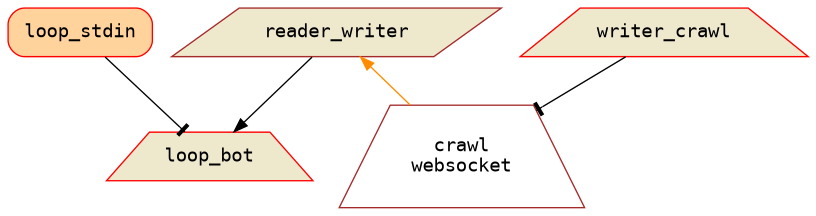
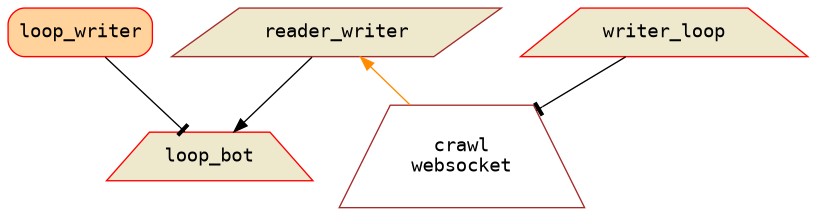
(80, 32) -> (80, 32)
(664, 32) -> (664, 32)
